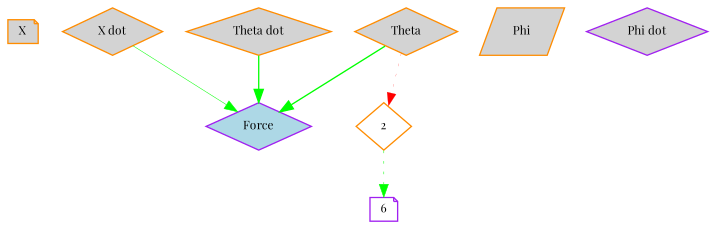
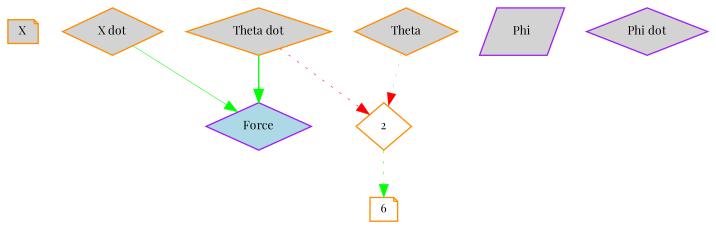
(522, 32) -> (522, 32)
(338, 75) -> none
none -> (319, 78)
(384, 209) -> (384, 209)
